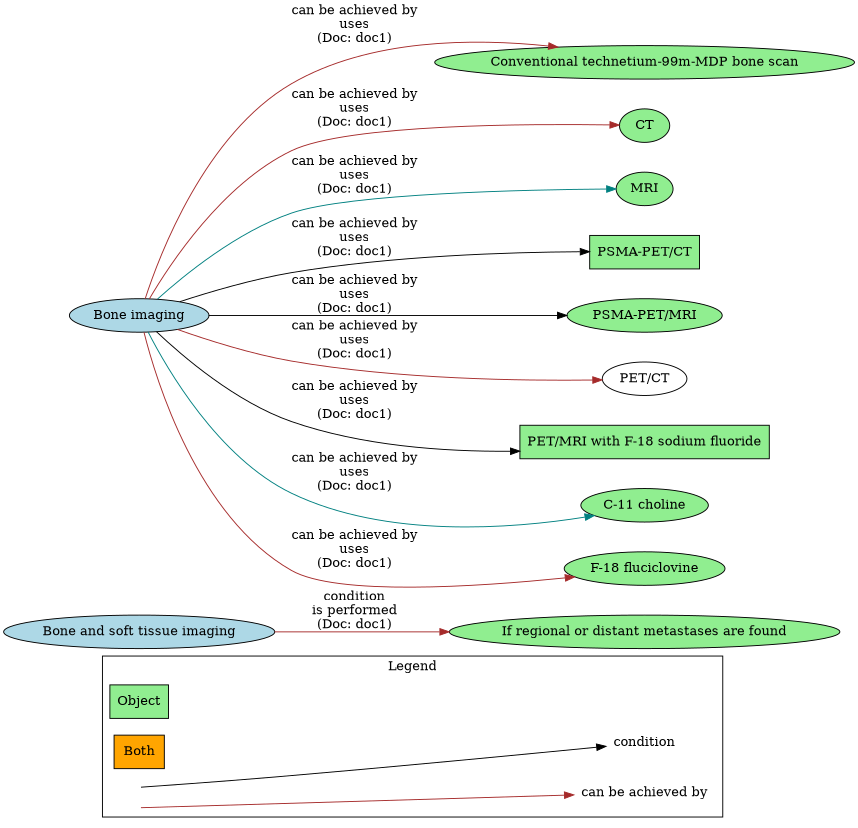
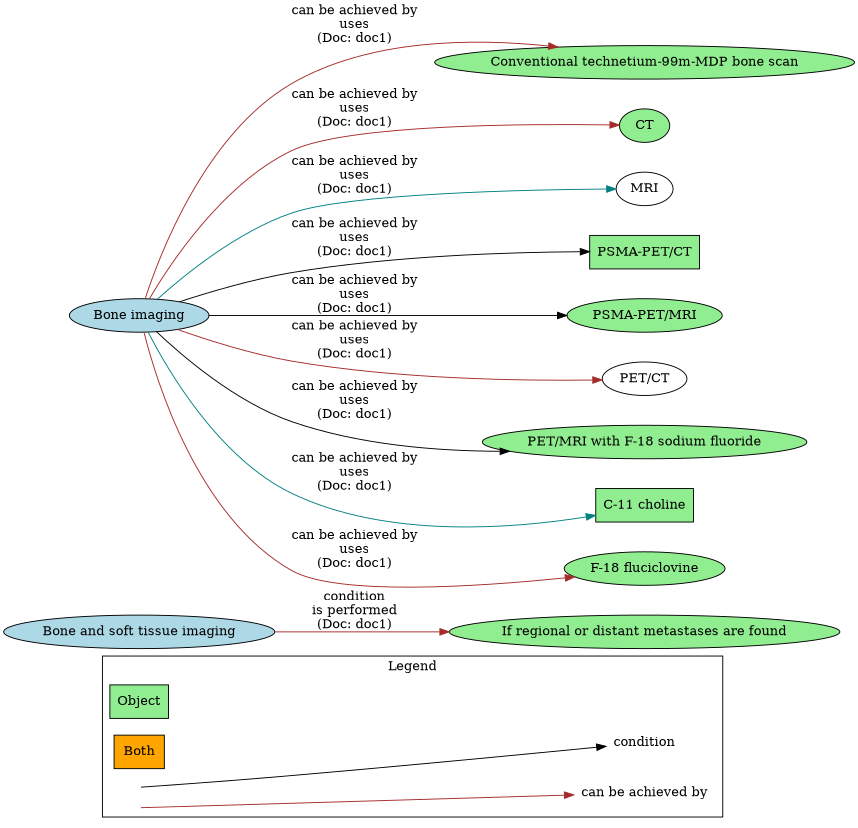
(645, 189) -> (645, 189)
(645, 442) -> (645, 442)
(645, 505) -> (645, 505)
